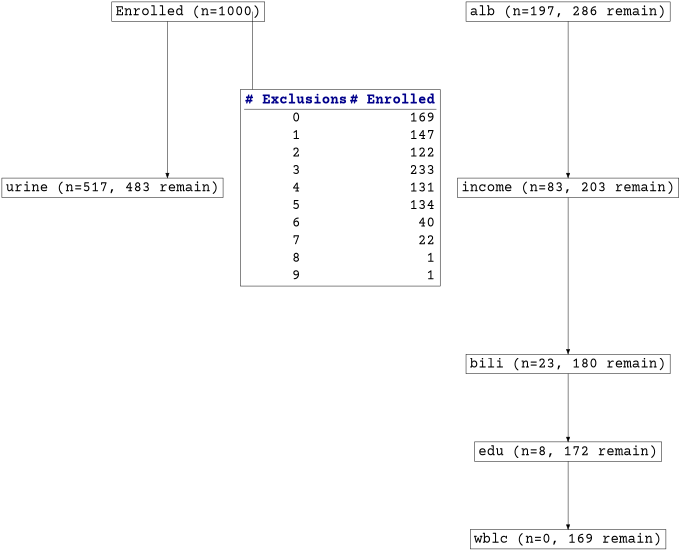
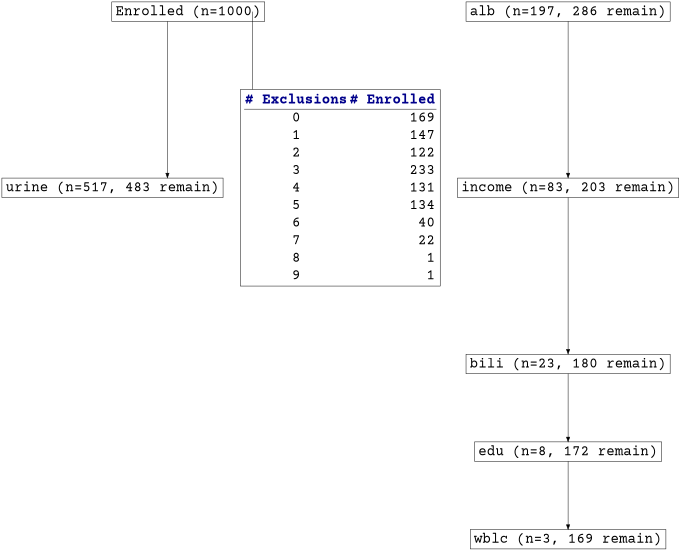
(568, 539) -> (568, 539)
